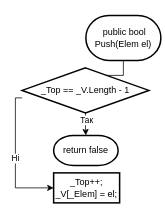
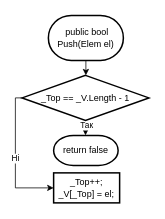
(123, 38) -> (86, 38)
(86, 90) -> (86, 98)
(87, 188) -> (87, 188)
